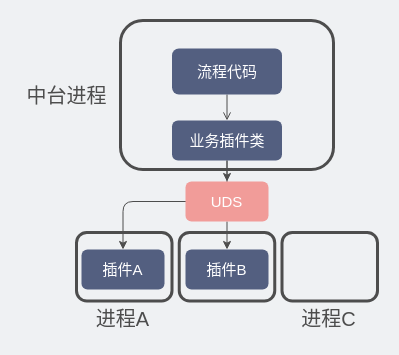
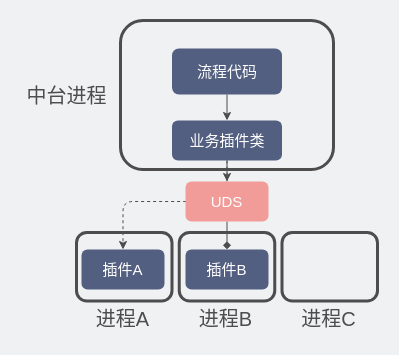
(227, 113) -> (227, 112)
(140, 202) -> (140, 202)
(227, 241) -> (227, 240)
none -> (226, 319)
